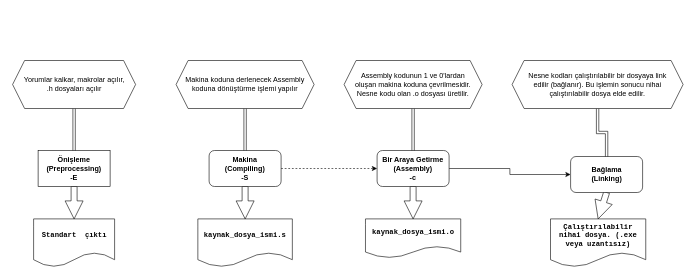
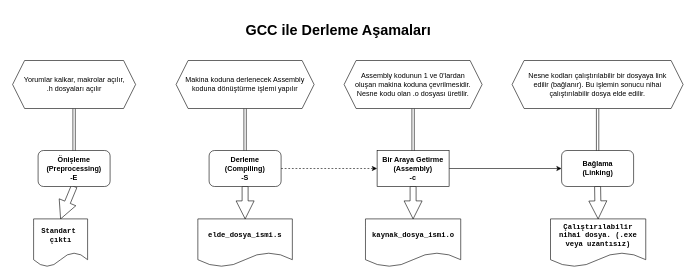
none -> (338, 30)
(74, 168) -> (74, 168)
(245, 168) -> (245, 168)
(413, 168) -> (413, 168)
(607, 174) -> (598, 168)
(245, 236) -> (245, 236)
(413, 238) -> (413, 243)
(74, 243) -> (61, 243)
